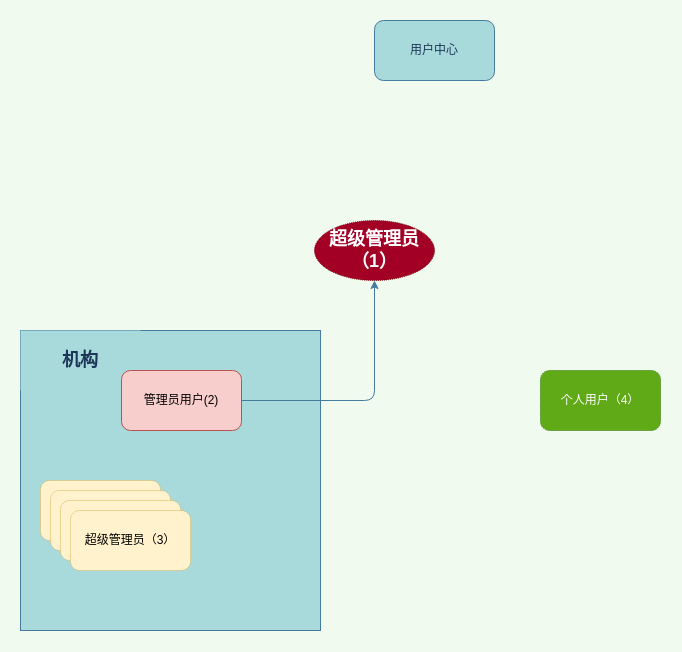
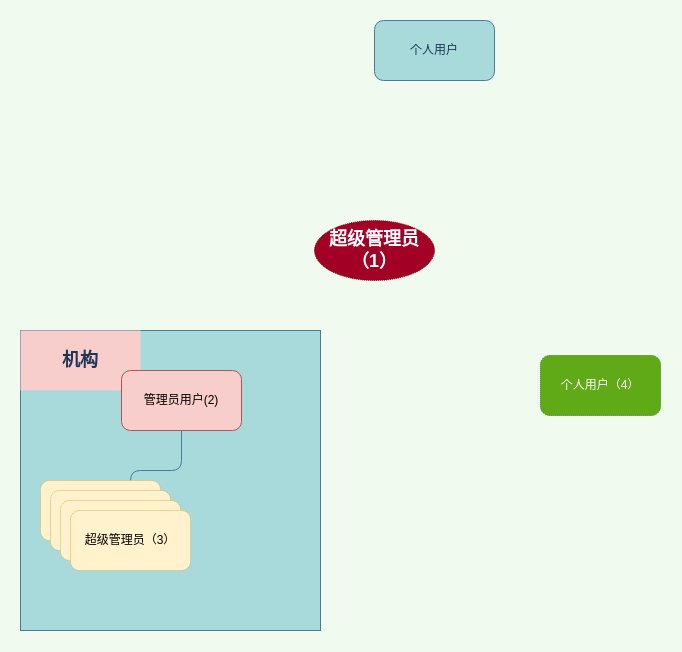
(435, 51) -> (435, 51)
(81, 361) -> (81, 361)
(360, 401) -> (172, 471)
(601, 401) -> (601, 386)
